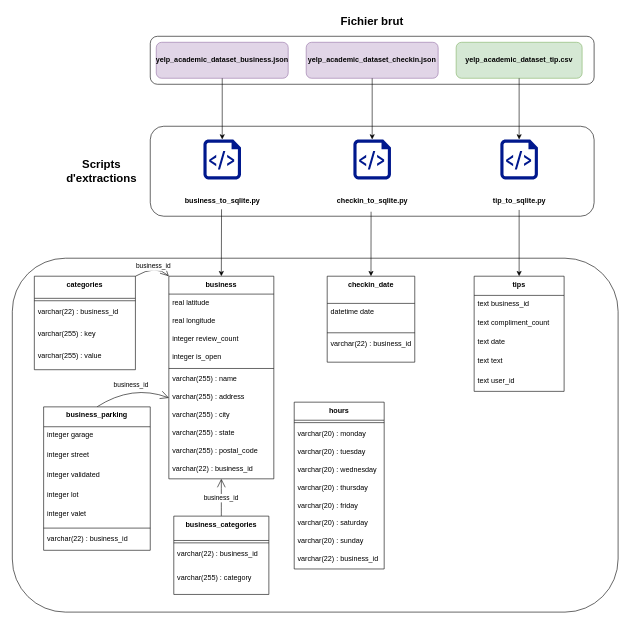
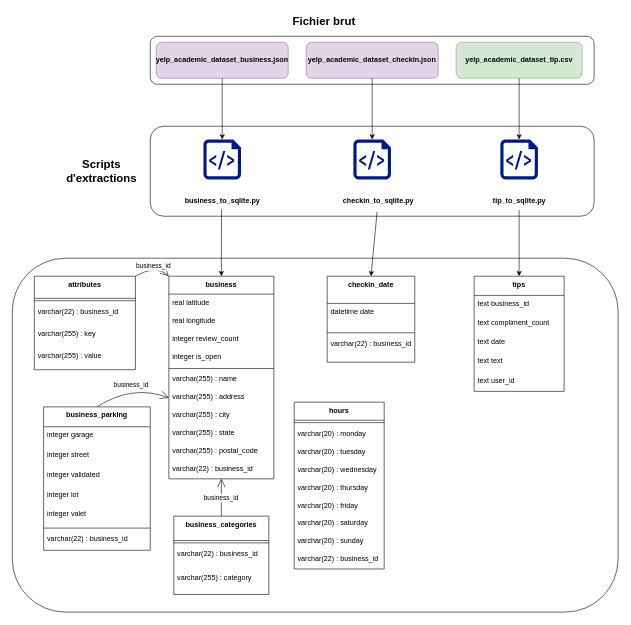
(372, 21) -> (324, 21)
(372, 201) -> (378, 201)
(85, 284) -> (85, 284)
